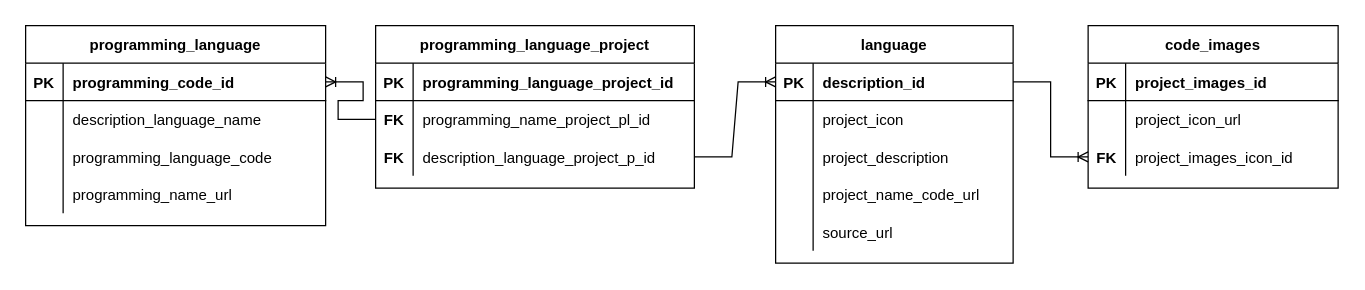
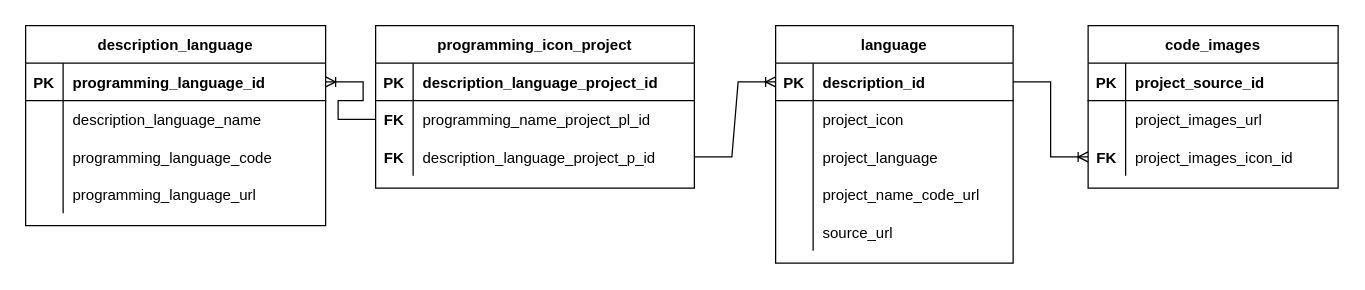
(175, 45) -> (175, 45)
(534, 45) -> (534, 45)
(148, 83) -> (163, 83)
(547, 83) -> (545, 83)
(1203, 83) -> (1204, 83)
(1198, 120) -> (1207, 120)
(898, 158) -> (888, 158)
(153, 195) -> (167, 195)
